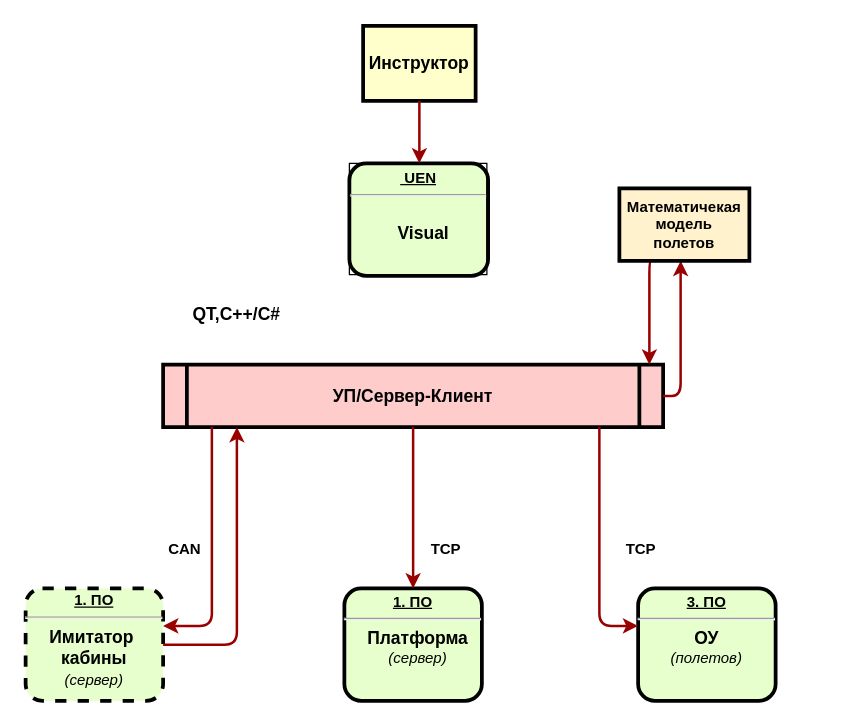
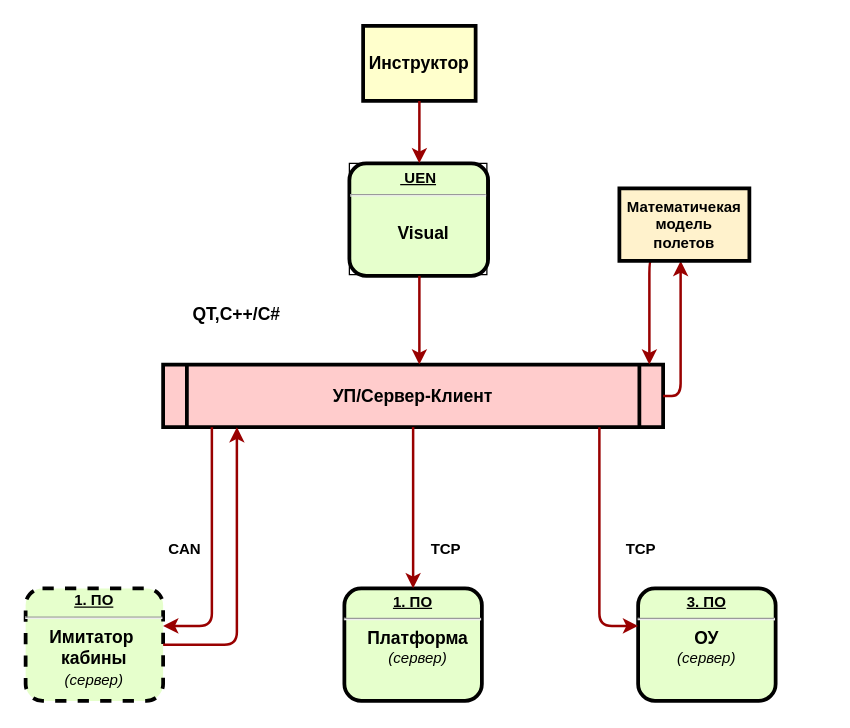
none -> (419, 317)
(707, 588) -> (707, 588)
